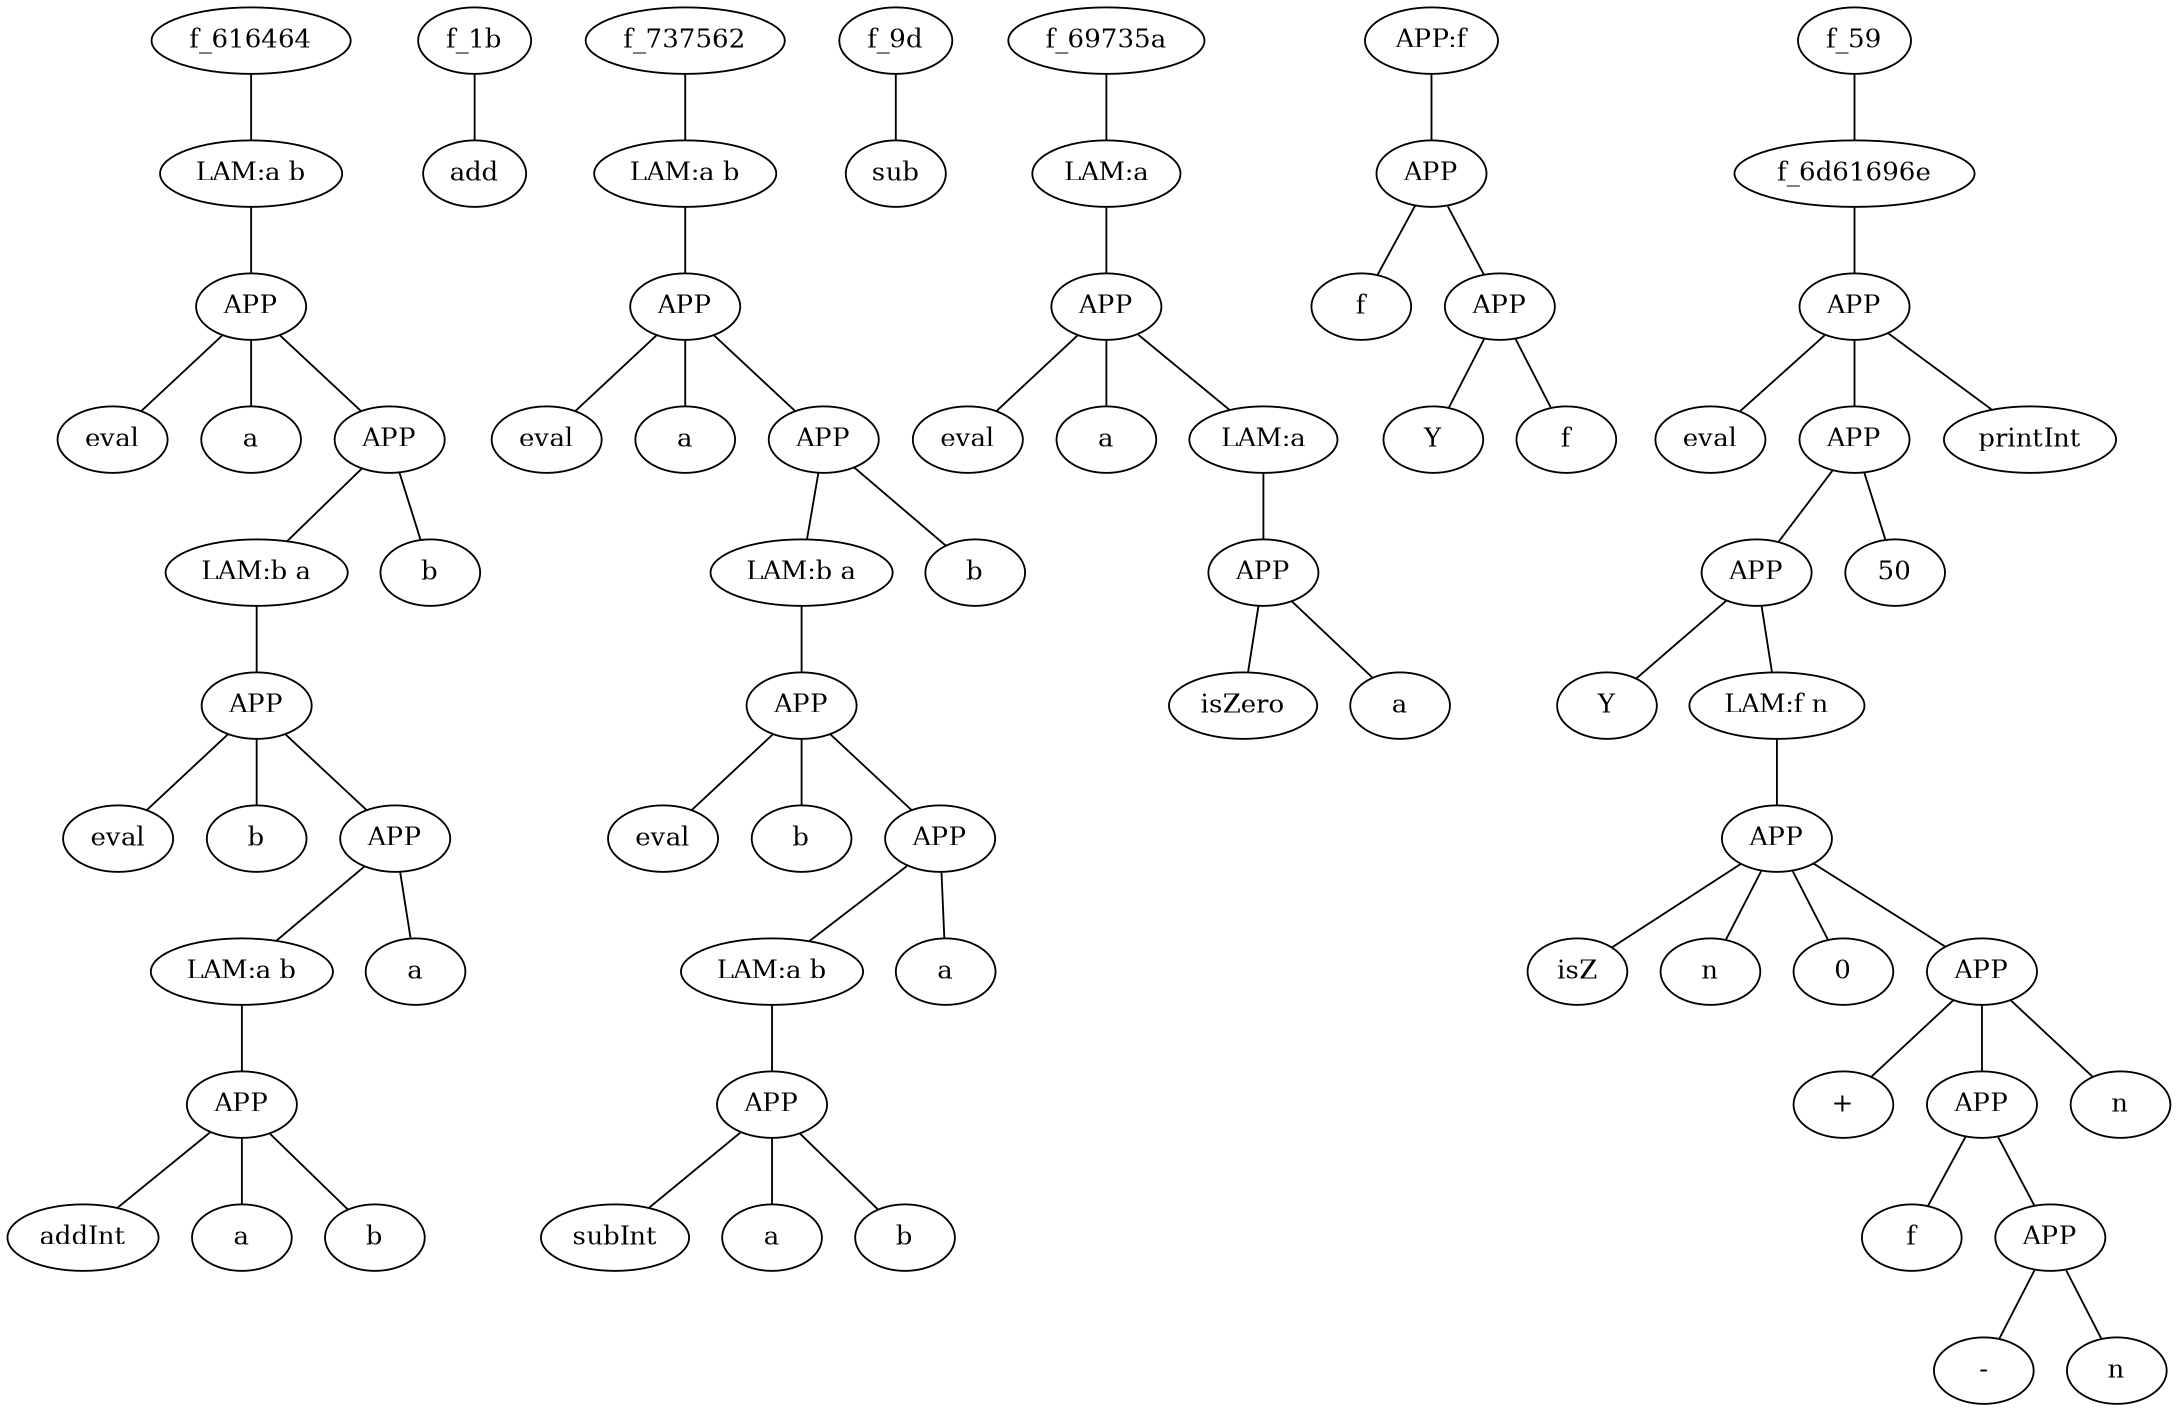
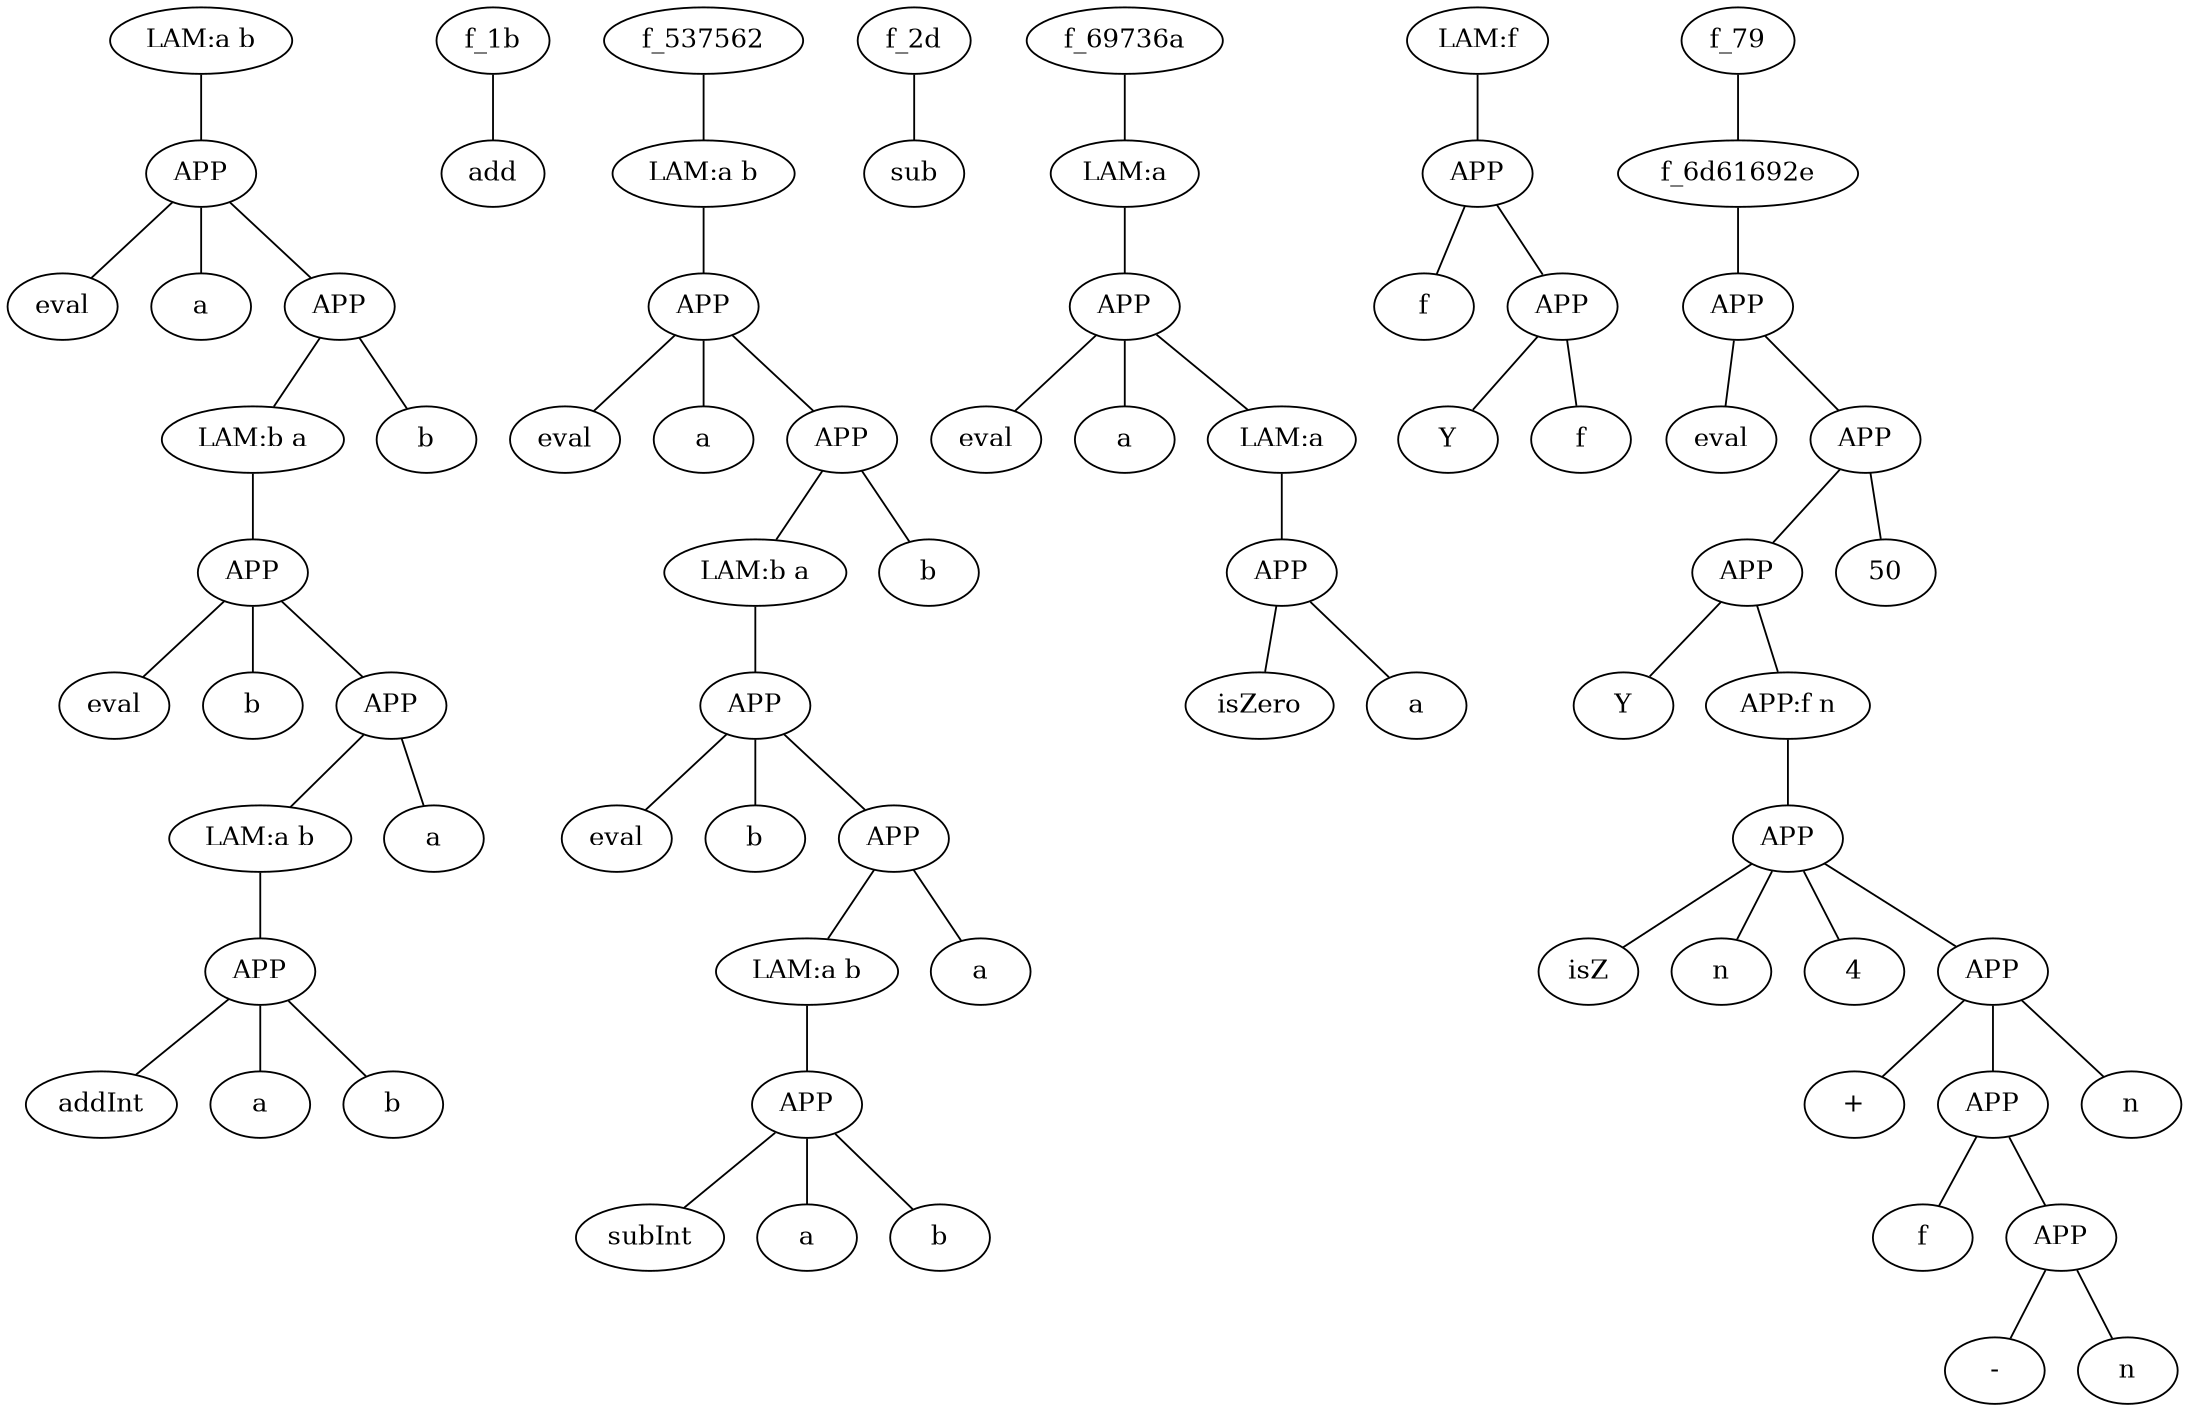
(251, 41) -> none
(685, 41) -> (704, 41)
(896, 41) -> (914, 41)
(1106, 41) -> (1125, 41)
(1432, 41) -> (1478, 41)
(1855, 41) -> (1738, 41)
(1855, 174) -> (1738, 174)
(2030, 440) -> none
(1777, 706) -> (1788, 706)
(1843, 972) -> (1854, 972)
